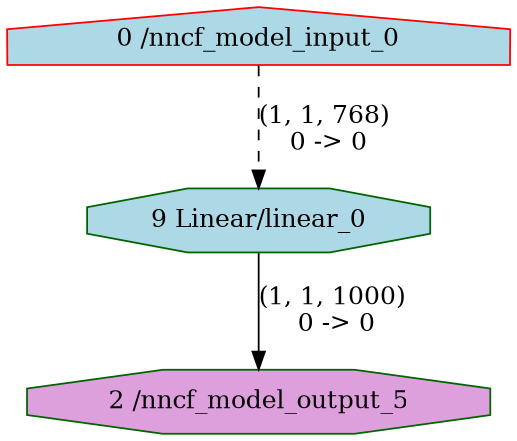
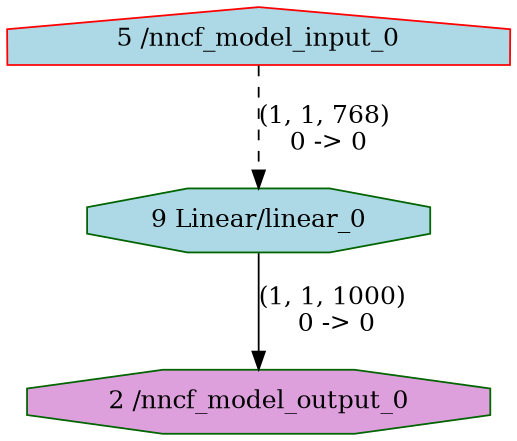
(259, 39) -> (259, 39)
(259, 402) -> (259, 402)
